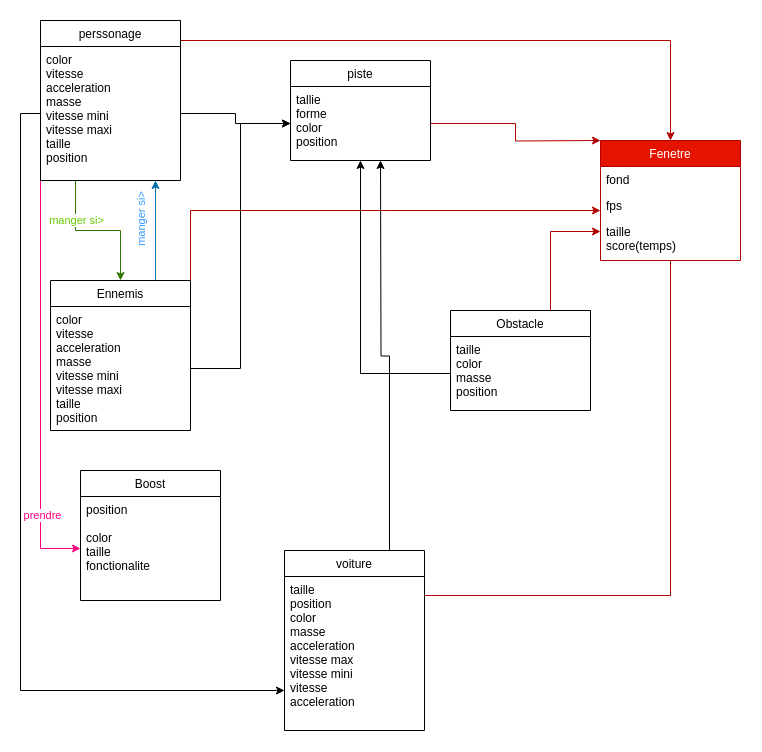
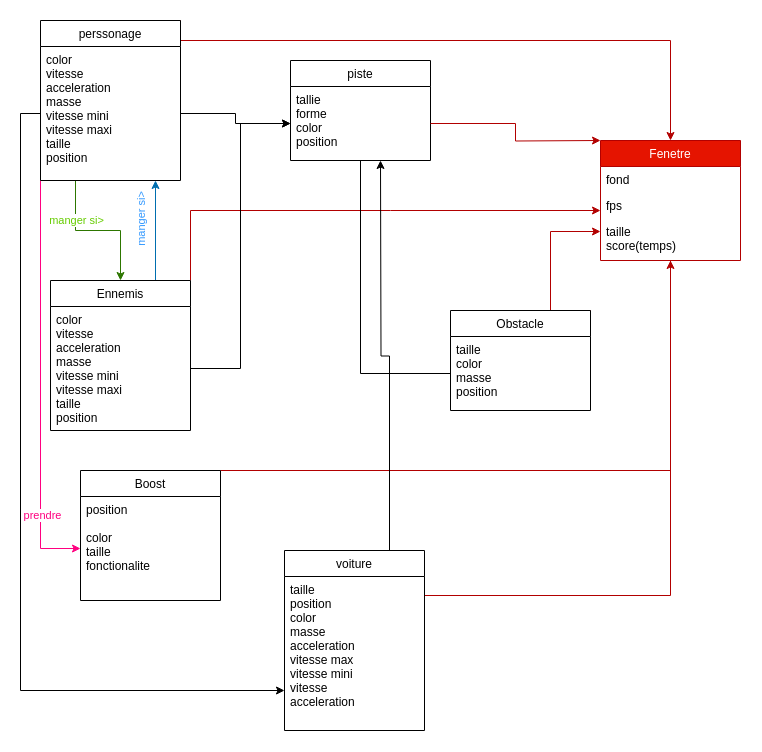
(361, 168) -> (361, 166)
none -> (445, 471)
